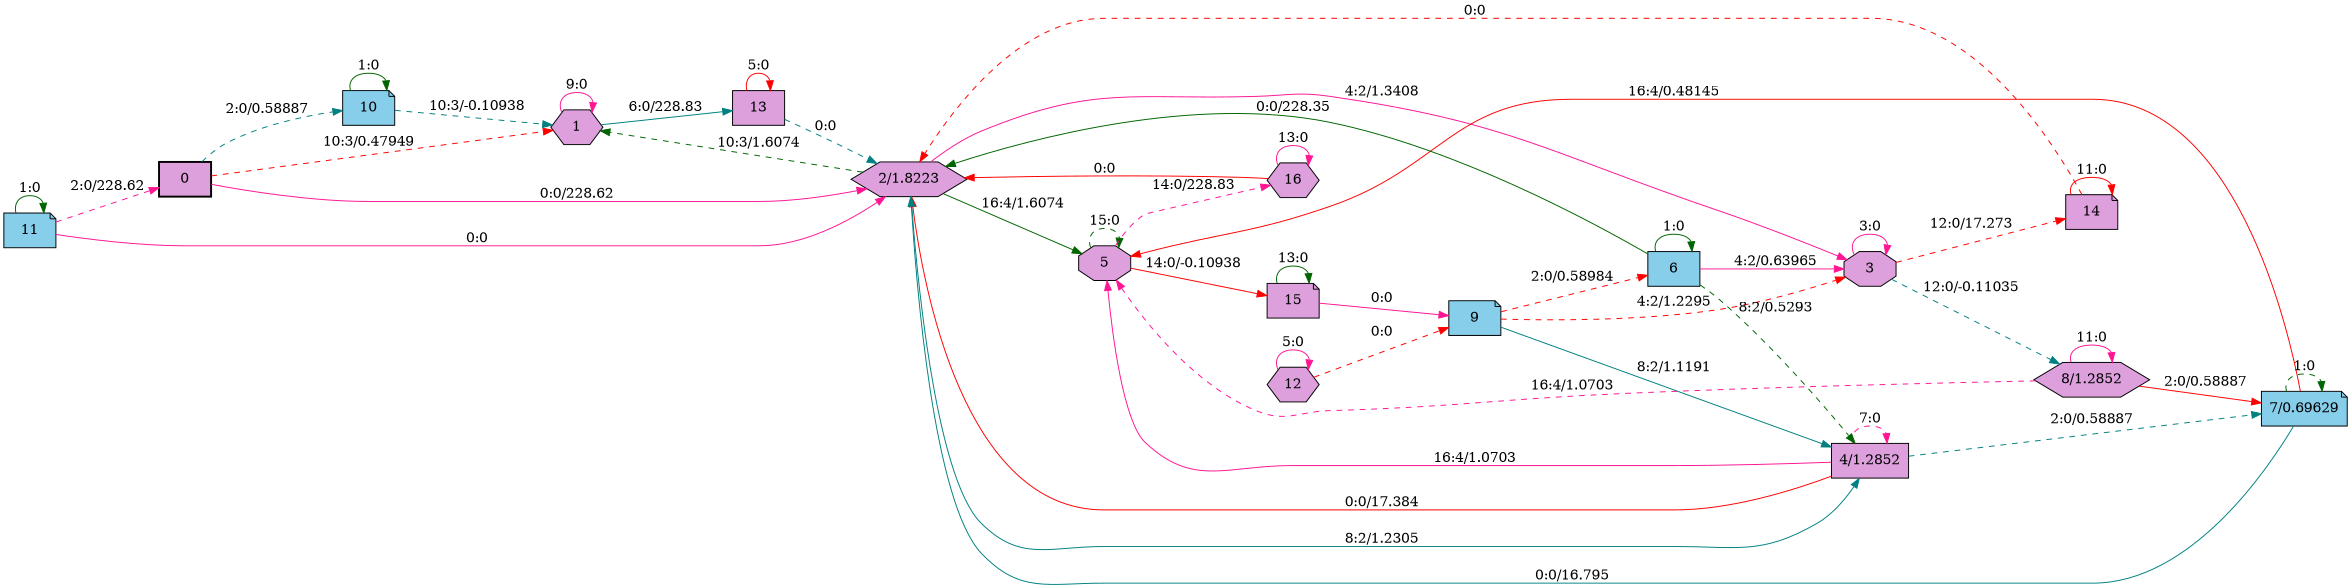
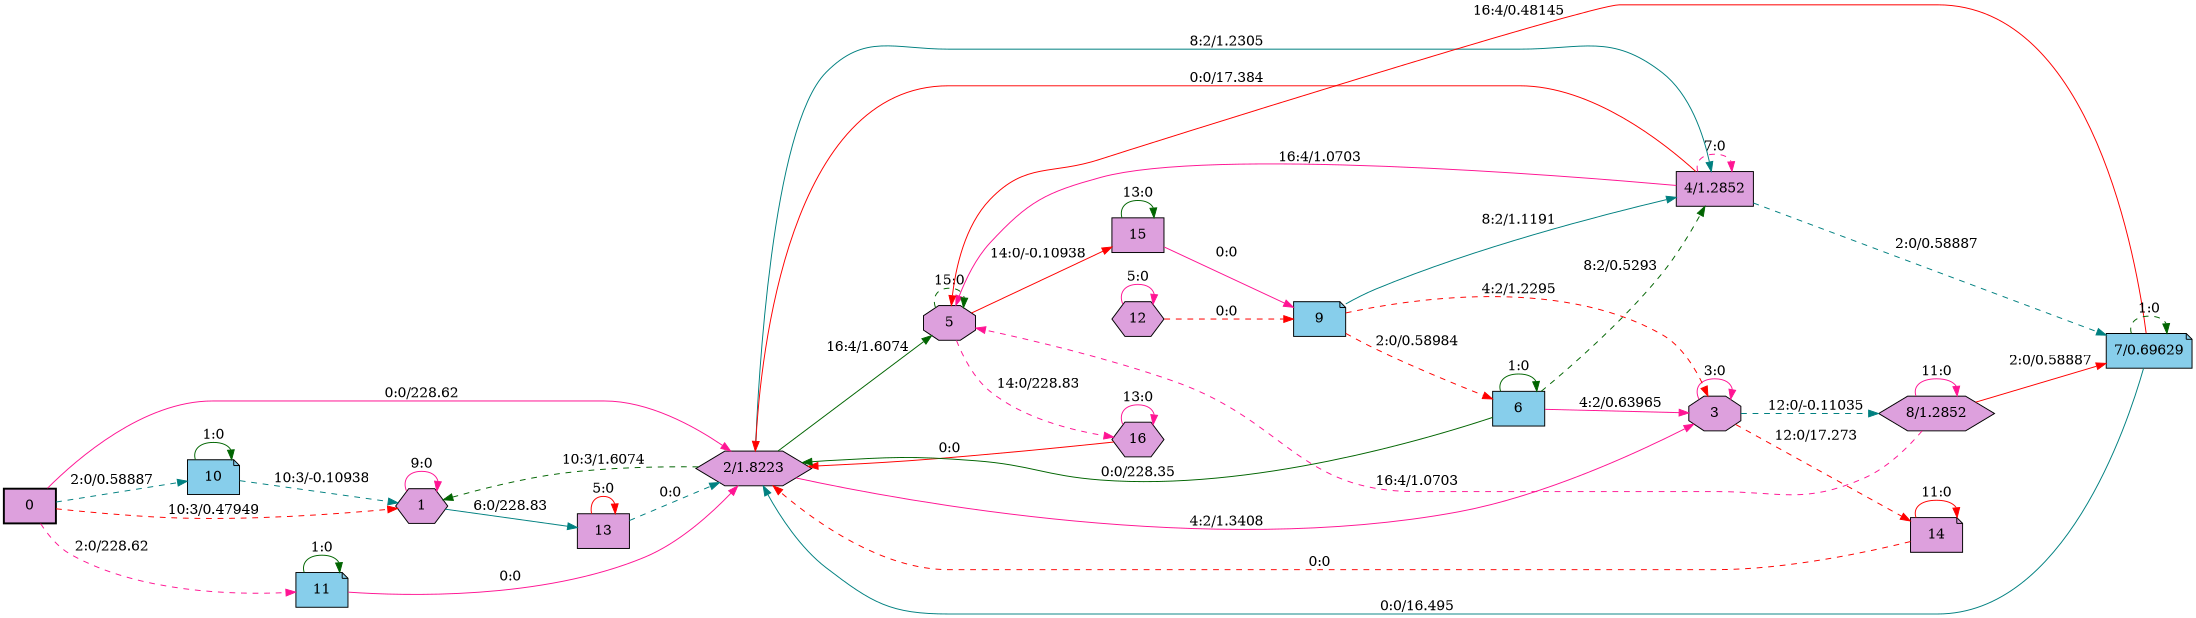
(103, 206) -> (154, 584)
(1293, 301) -> (1138, 235)
(1572, 576) -> (1417, 607)
